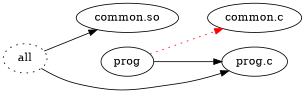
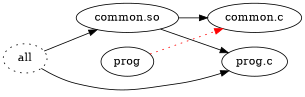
none -> (189, 18)
(184, 62) -> (183, 37)
